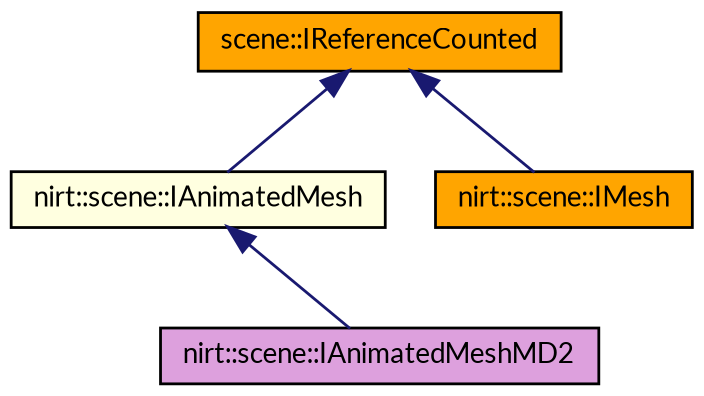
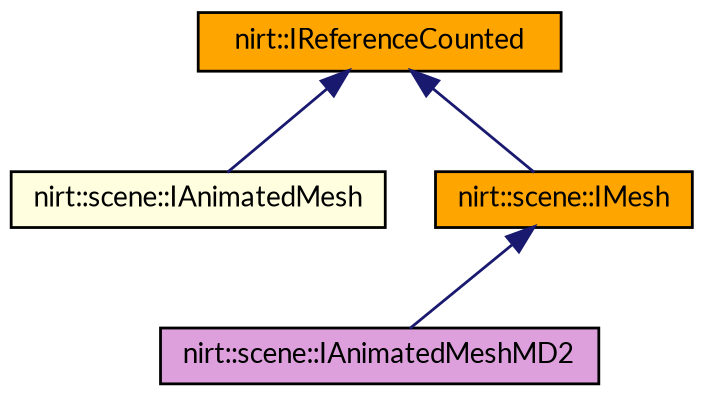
(380, 42) -> (380, 42)
(300, 287) -> (461, 287)
